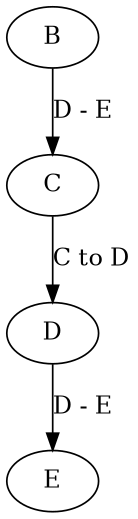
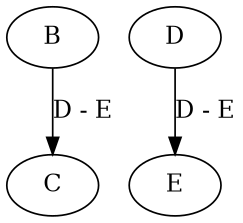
(53, 251) -> none
